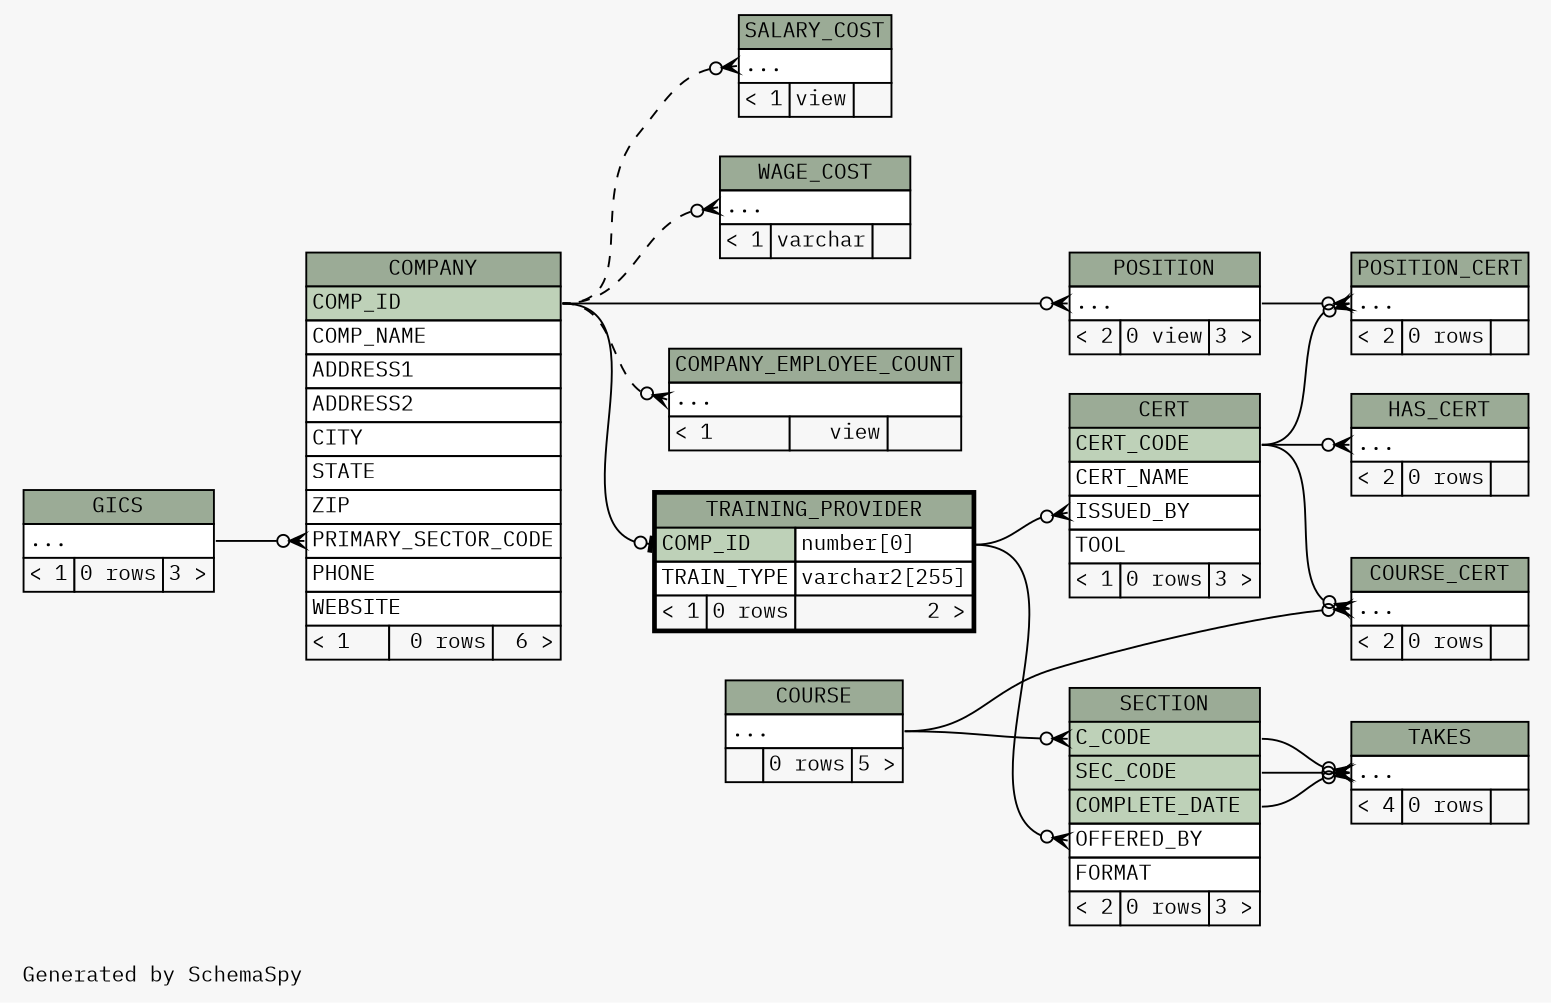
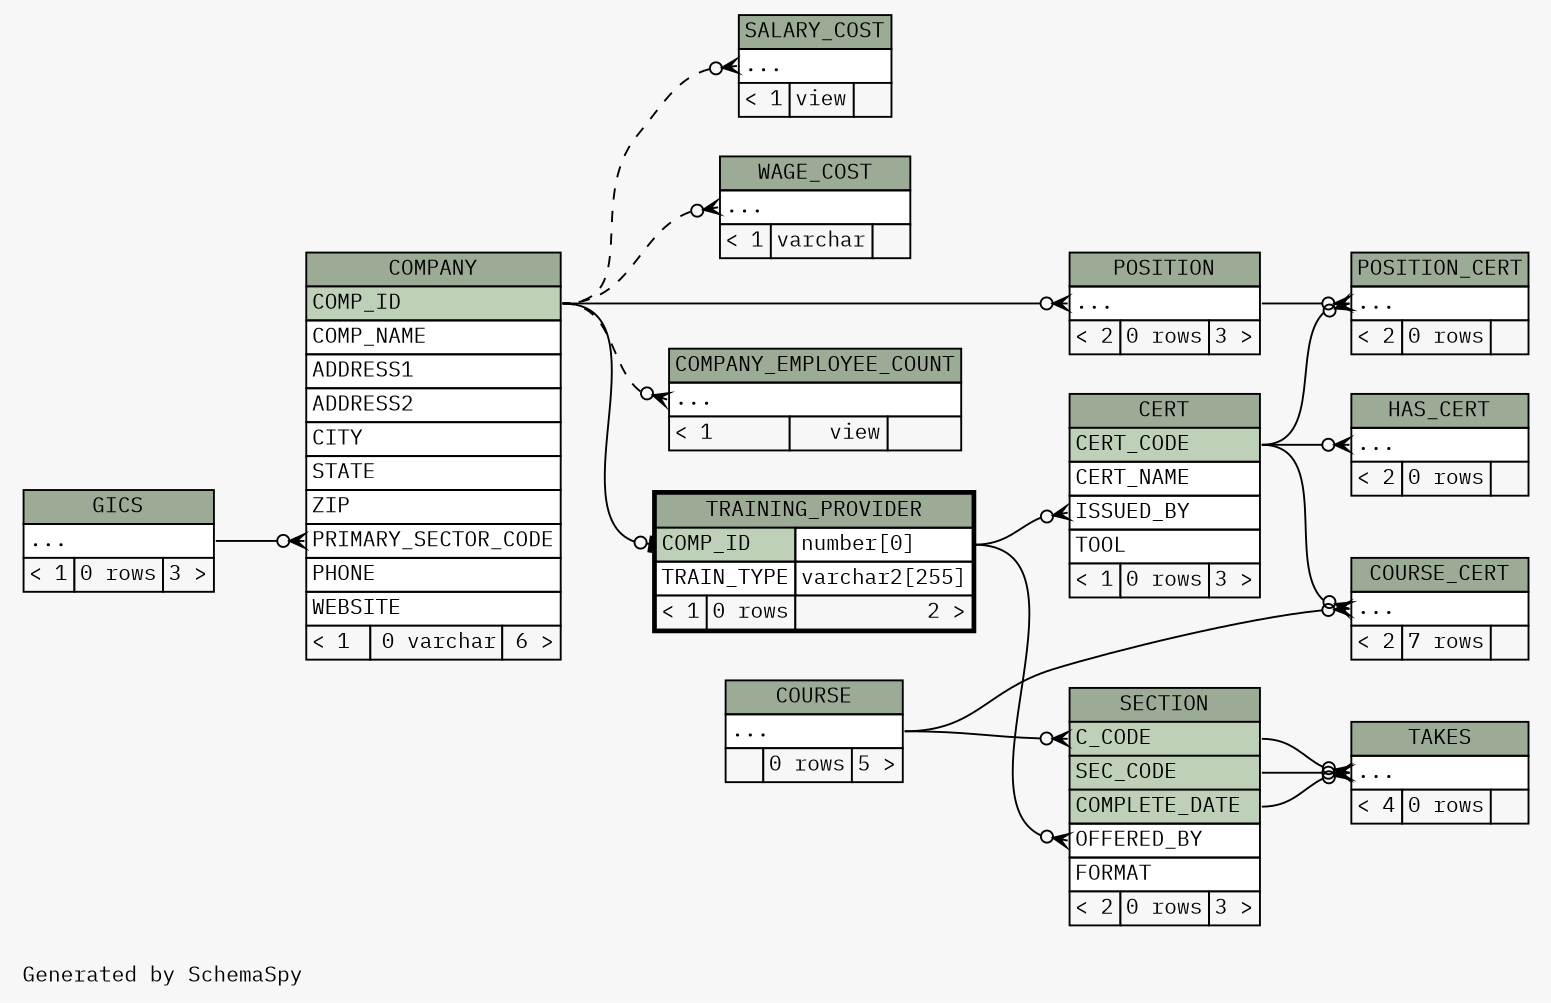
(1165, 336) -> (1165, 336)
(449, 642) -> (439, 642)
(1447, 642) -> (1447, 642)
